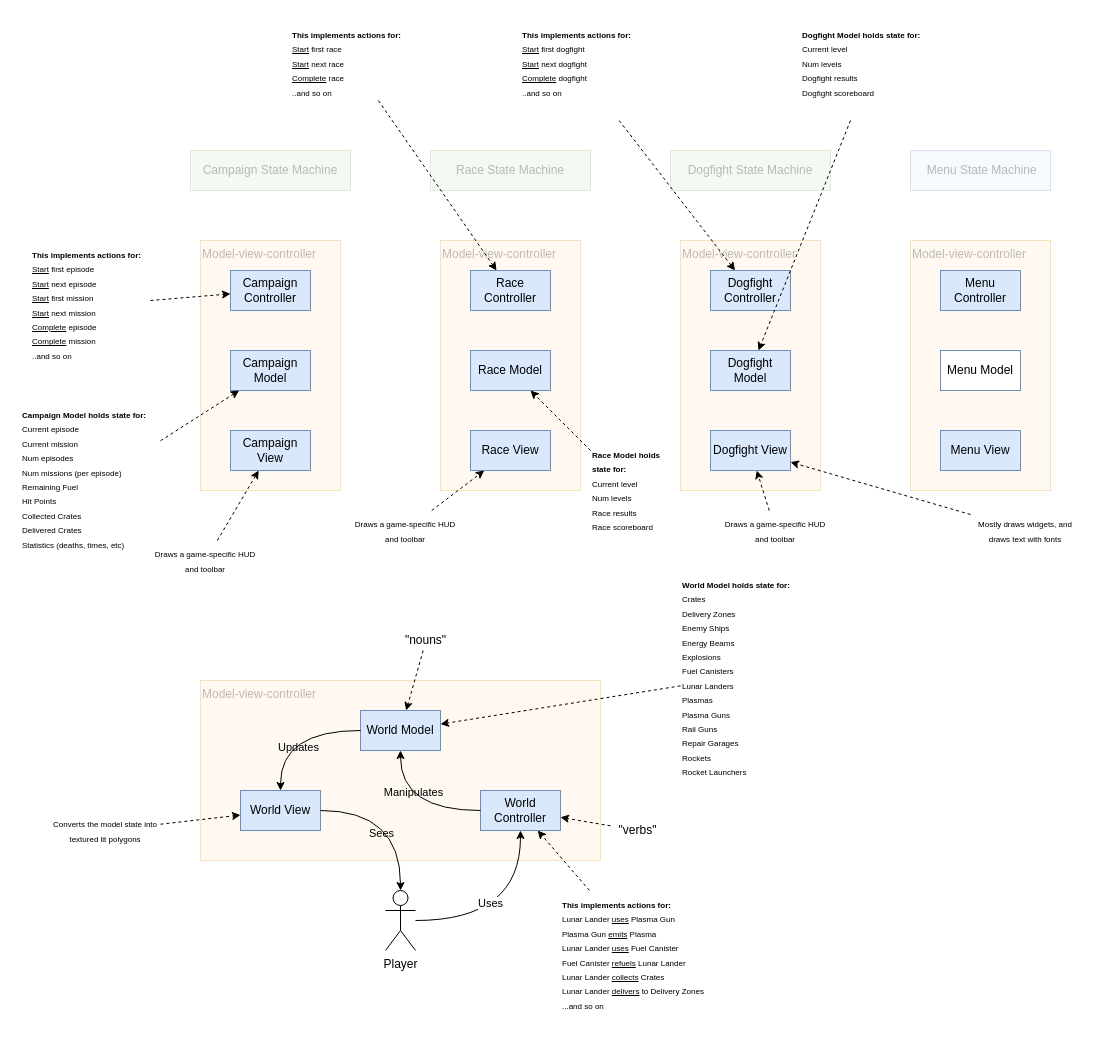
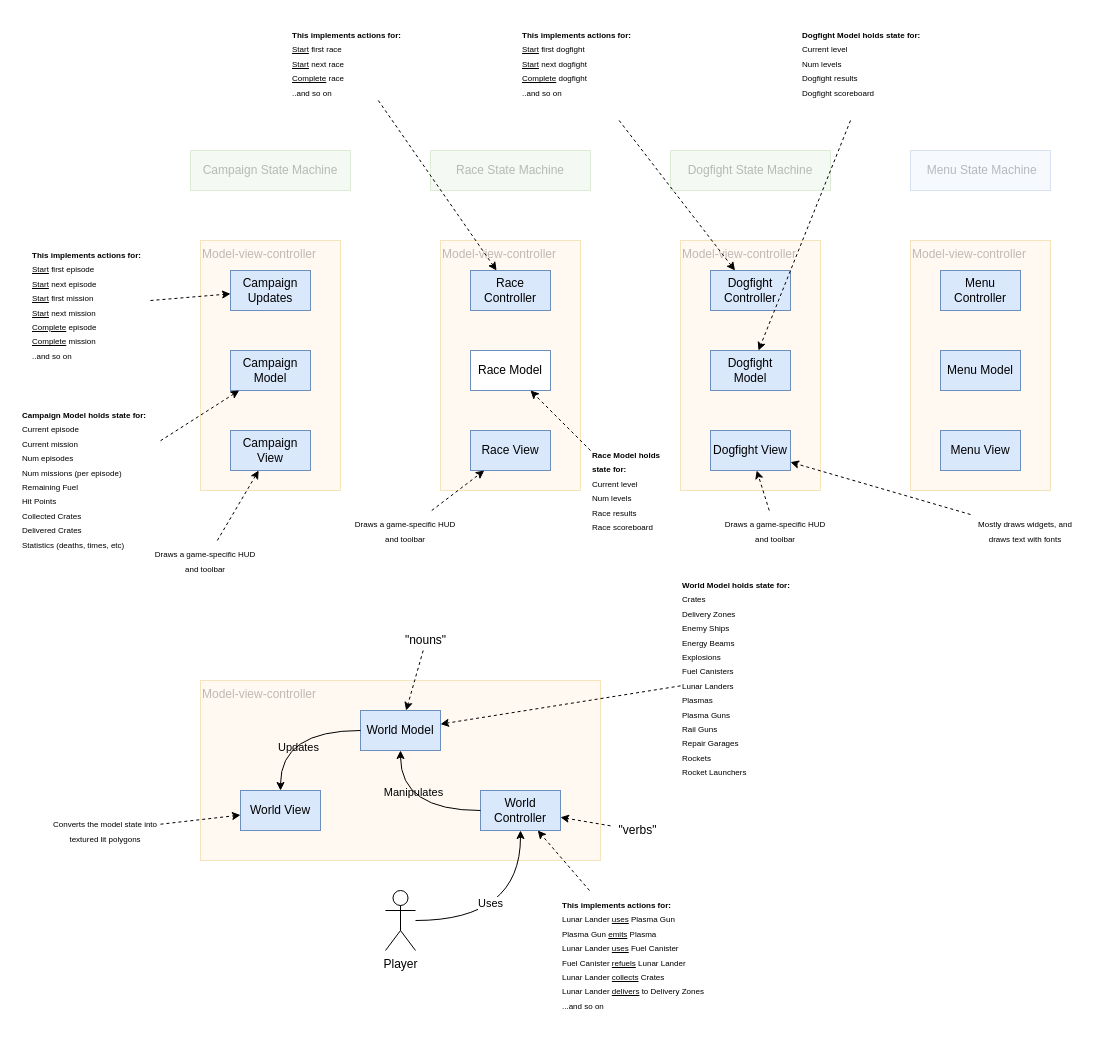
(271, 291) -> (271, 291)
(511, 371) -> (511, 371)
(981, 371) -> (981, 371)
(379, 828) -> none
